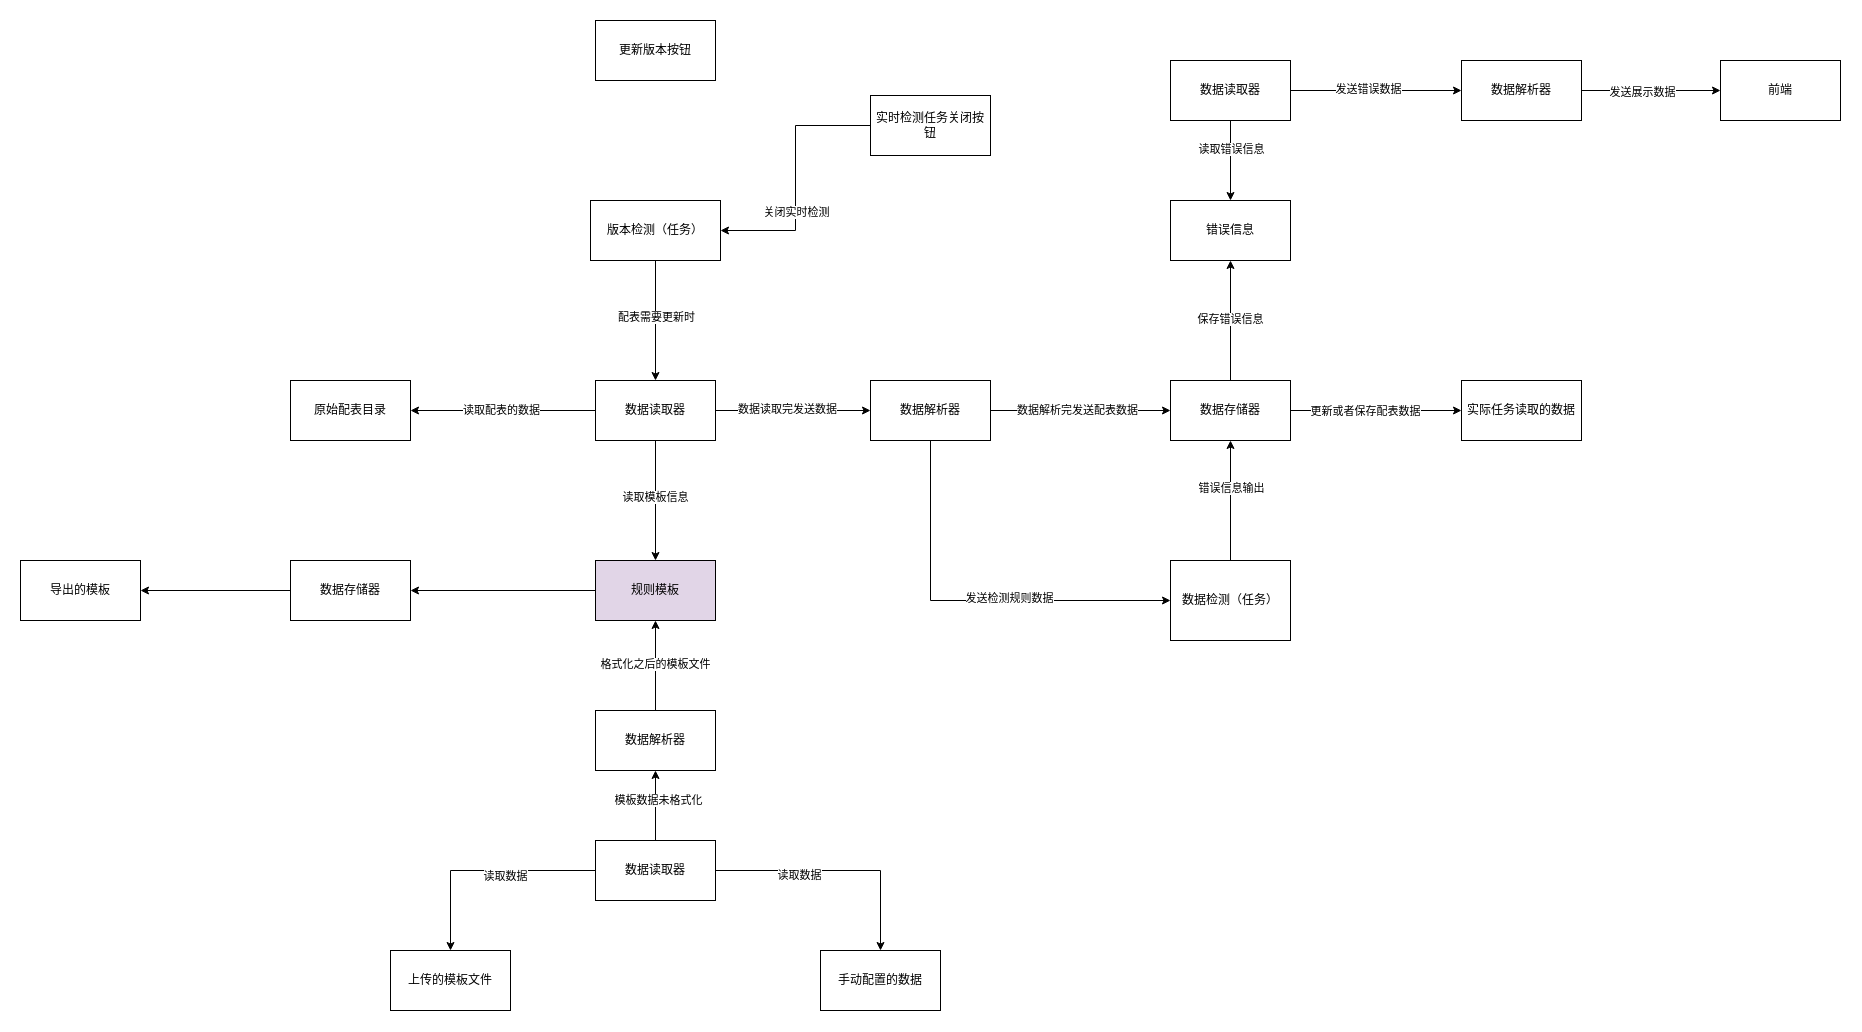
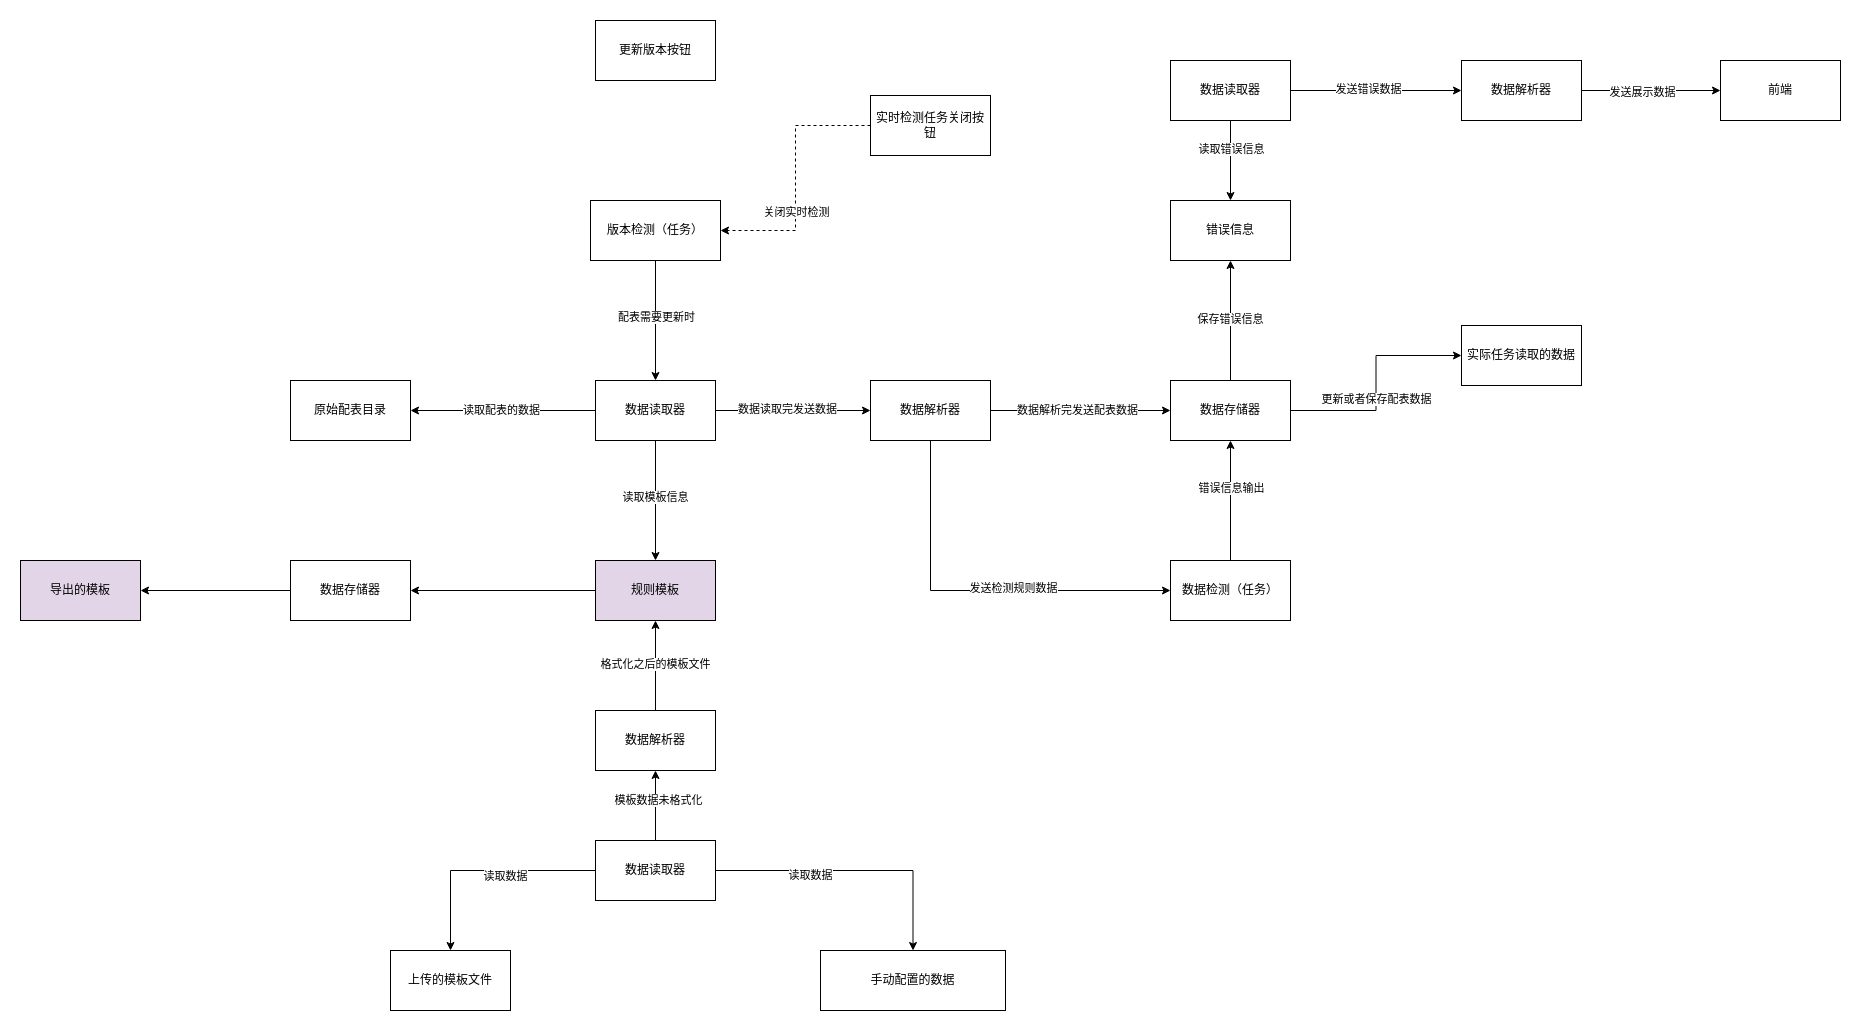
(796, 130) -> (796, 130)
(1522, 411) -> (1522, 356)
(81, 591) -> (81, 591)
(1231, 601) -> (1231, 591)
(881, 981) -> (913, 981)
